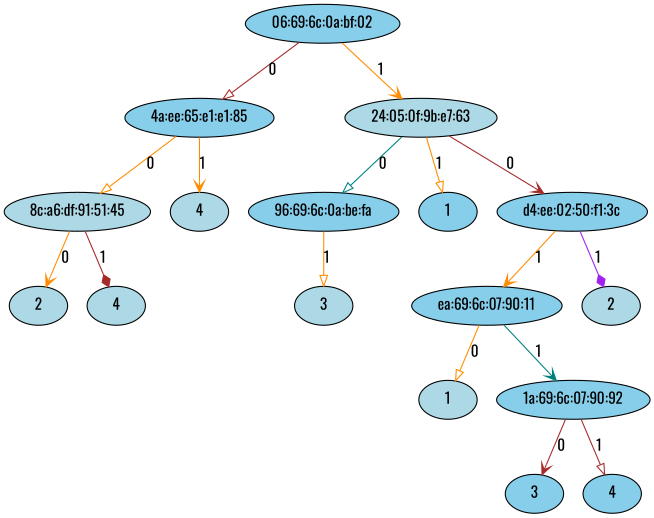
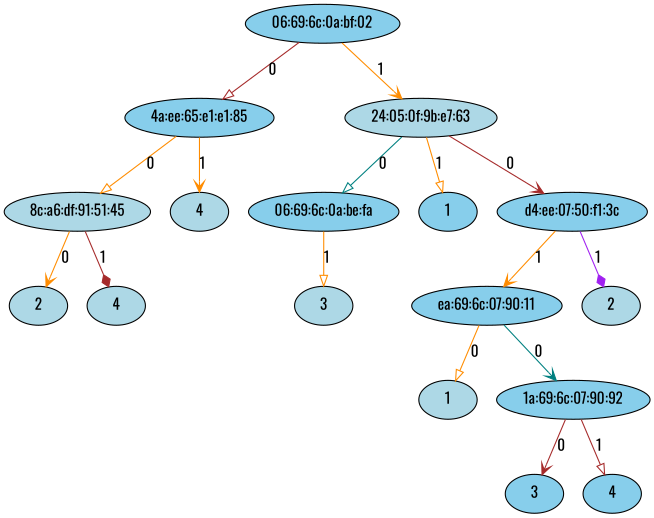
(324, 212) -> (324, 212)
(572, 212) -> (572, 212)
(539, 353) -> (539, 353)
